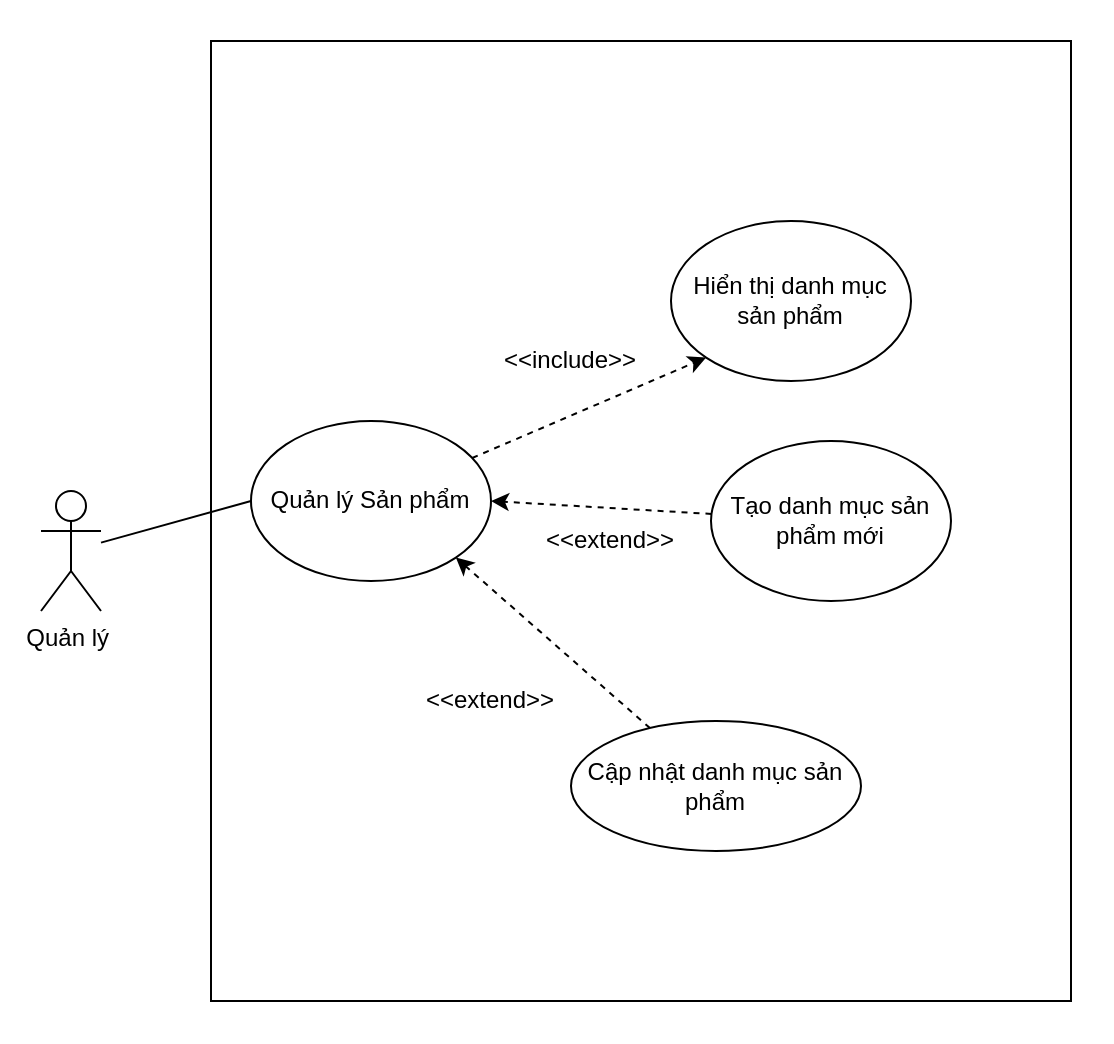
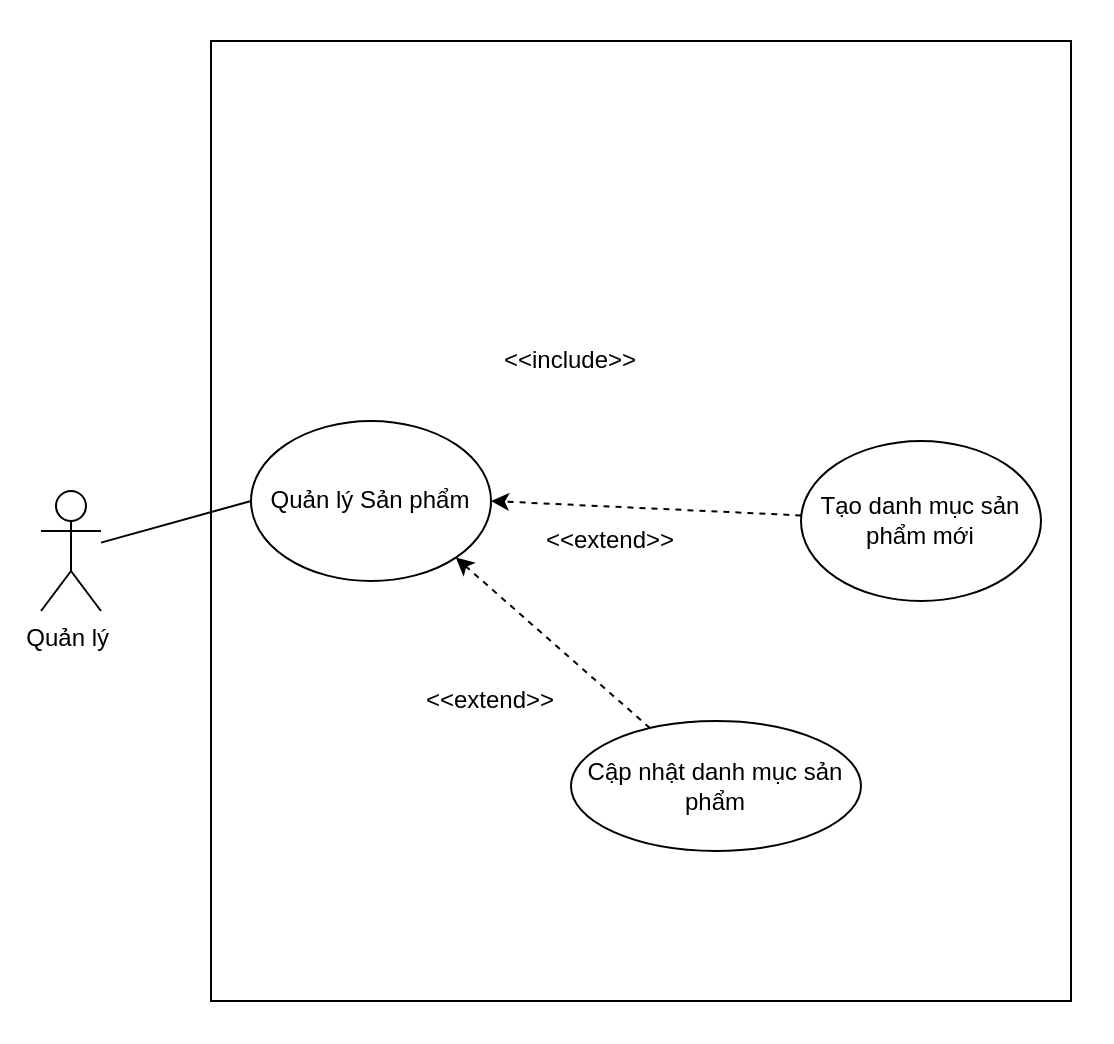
(791, 301) -> none
(583, 410) -> none
(831, 521) -> (921, 521)
